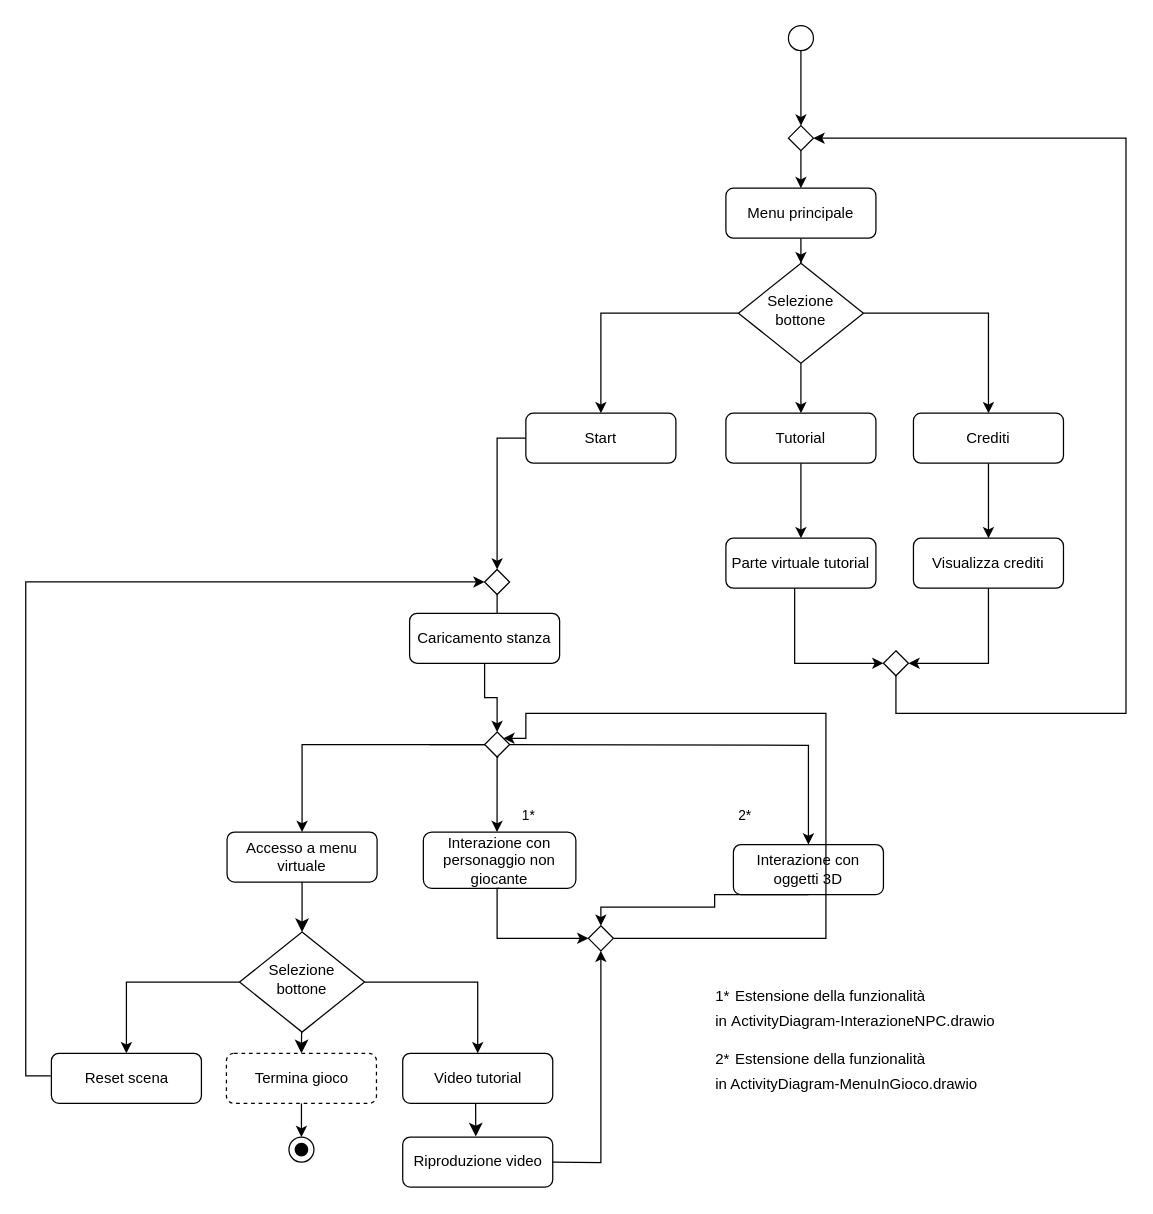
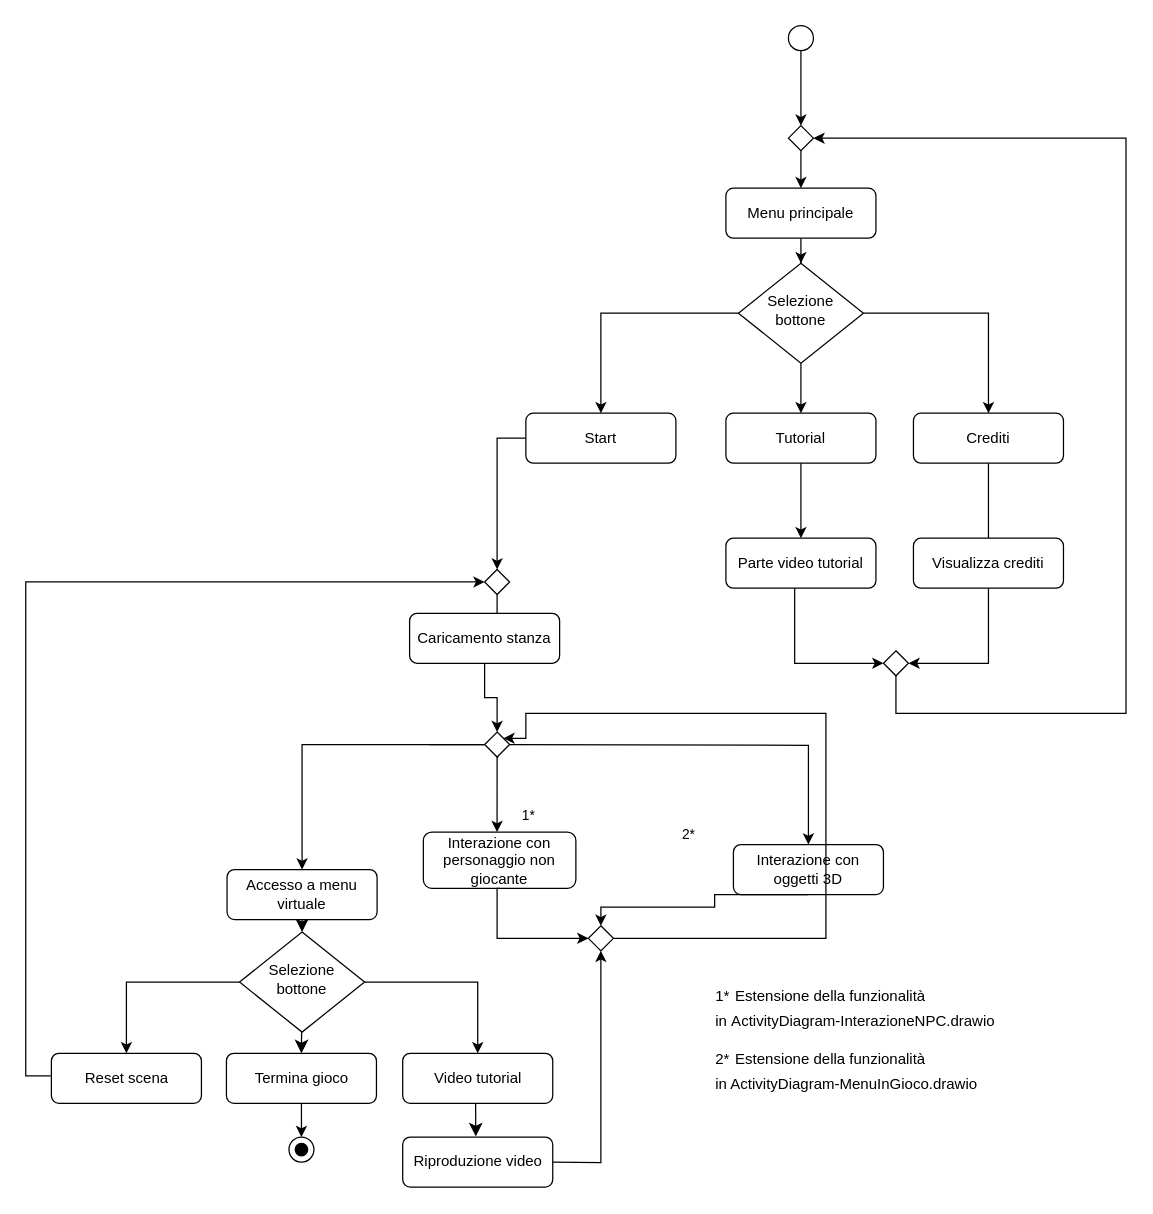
(988, 528) -> (988, 532)
(801, 563) -> (801, 563)
(744, 813) -> (688, 832)
(302, 857) -> (302, 894)
(301, 1078) -> (301, 1078)
